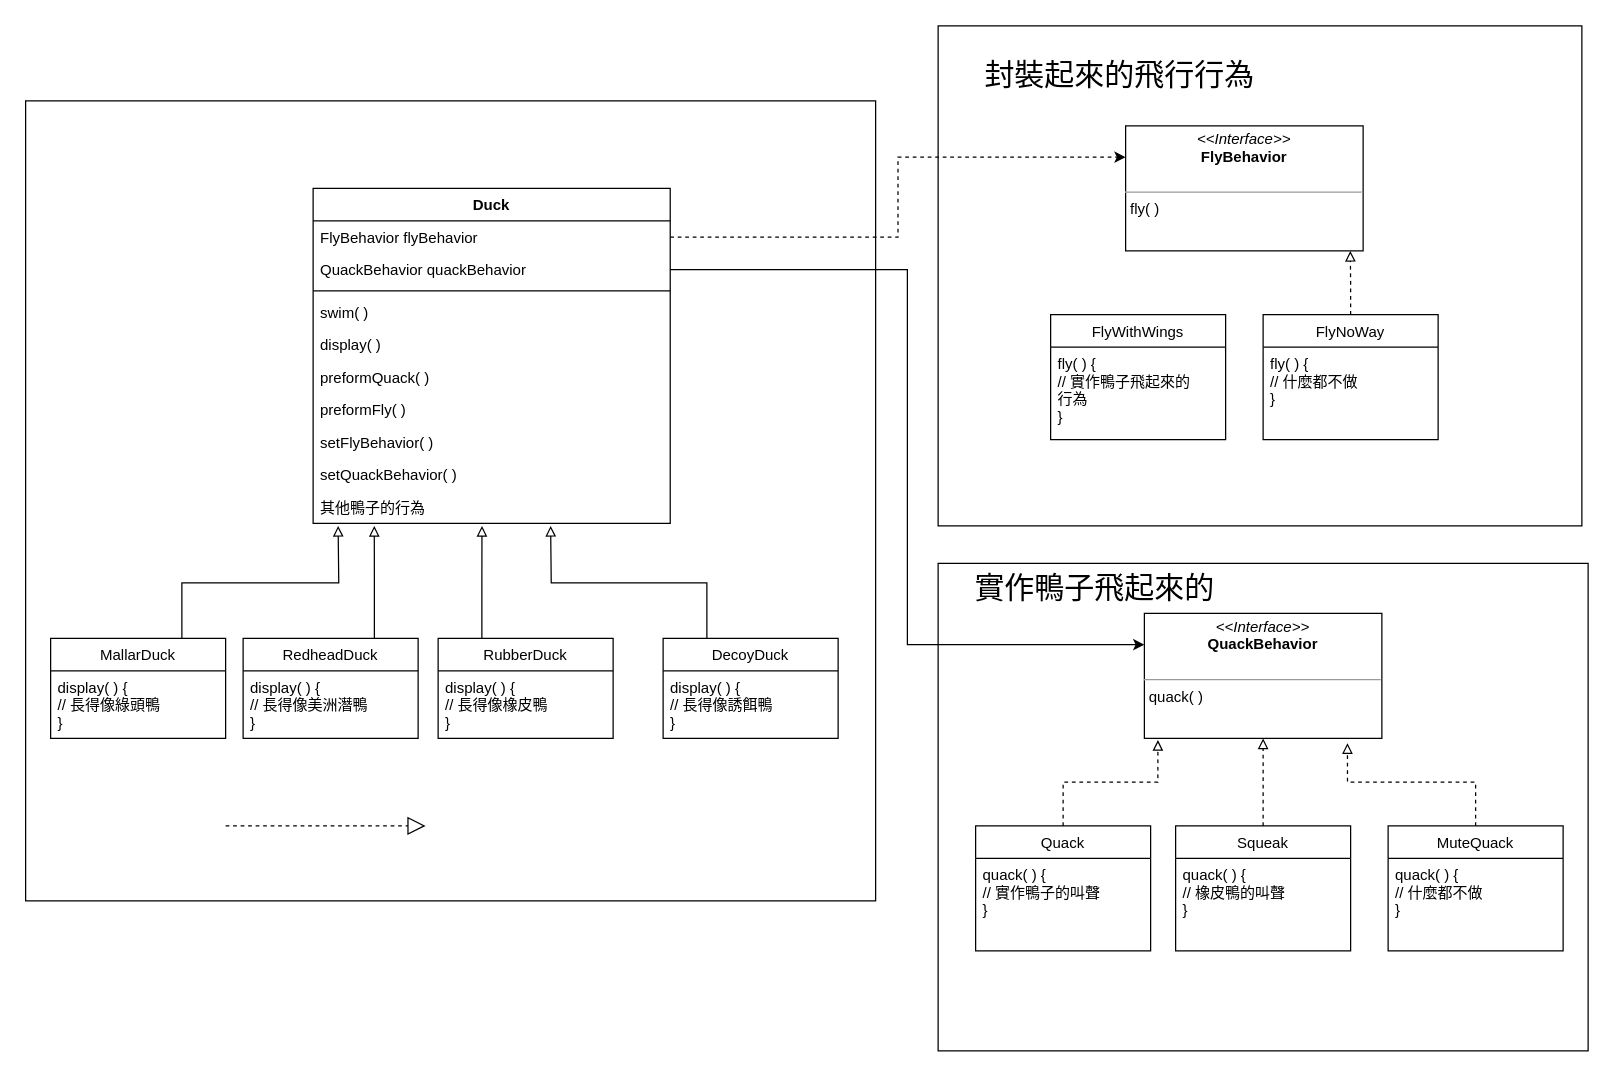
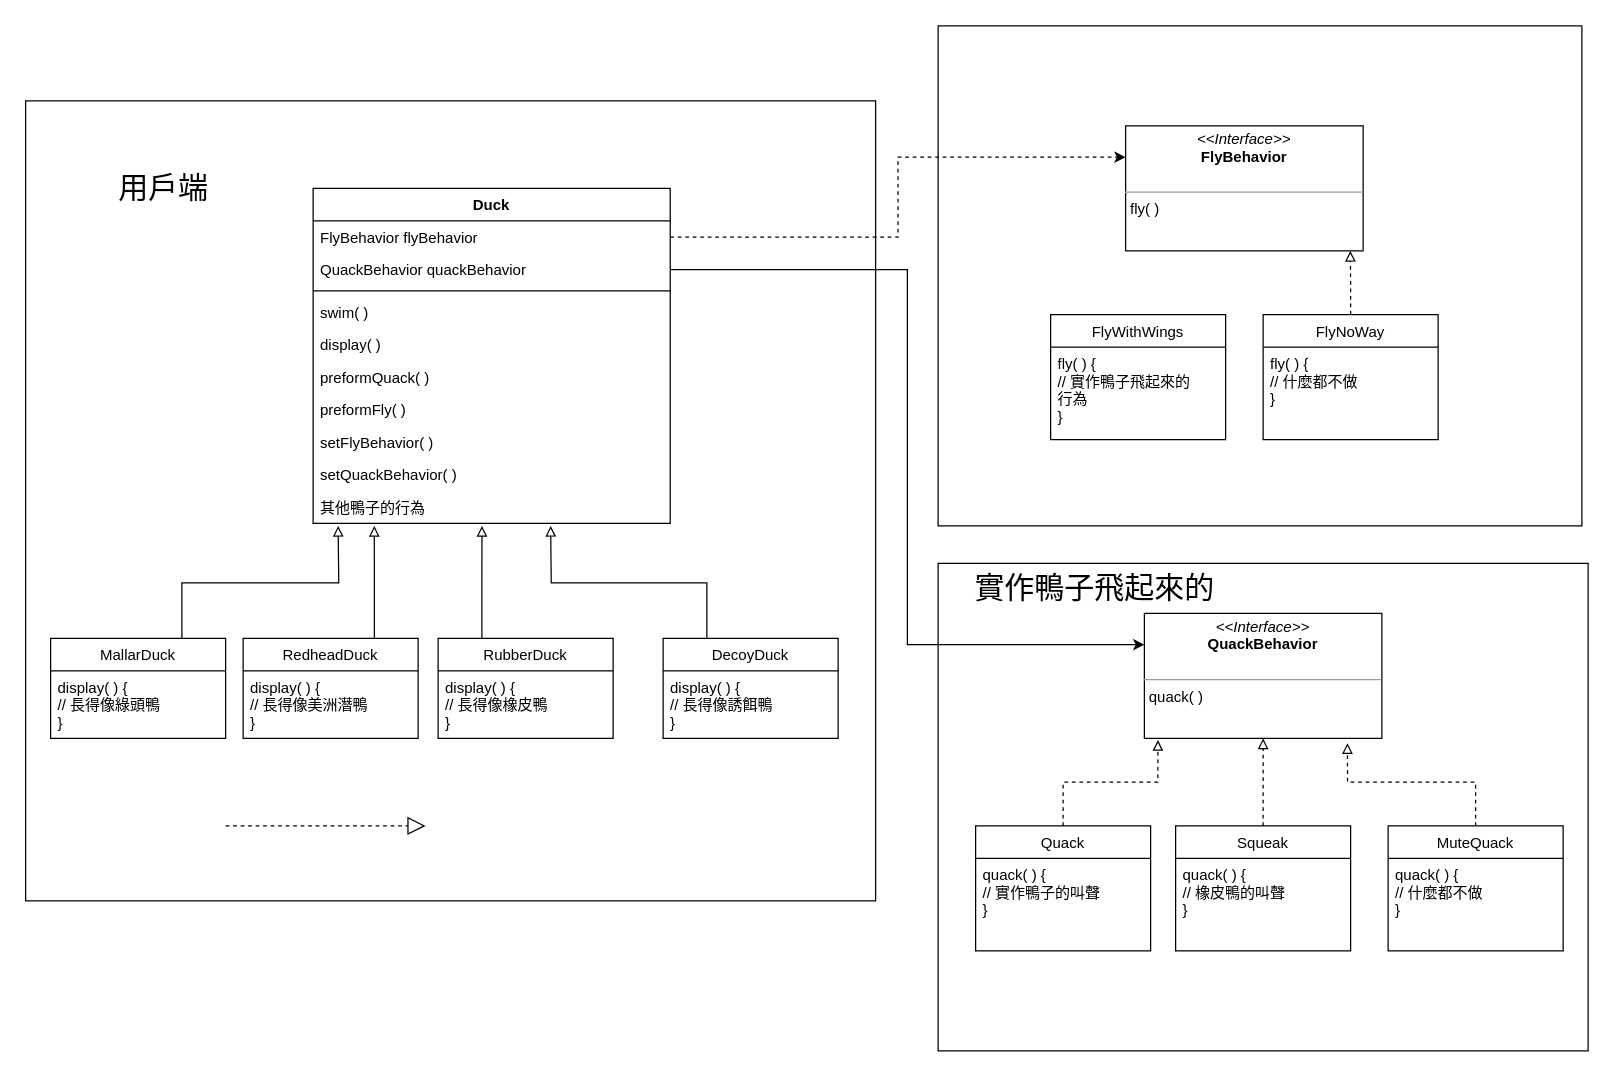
(1119, 76) -> none
none -> (163, 188)
